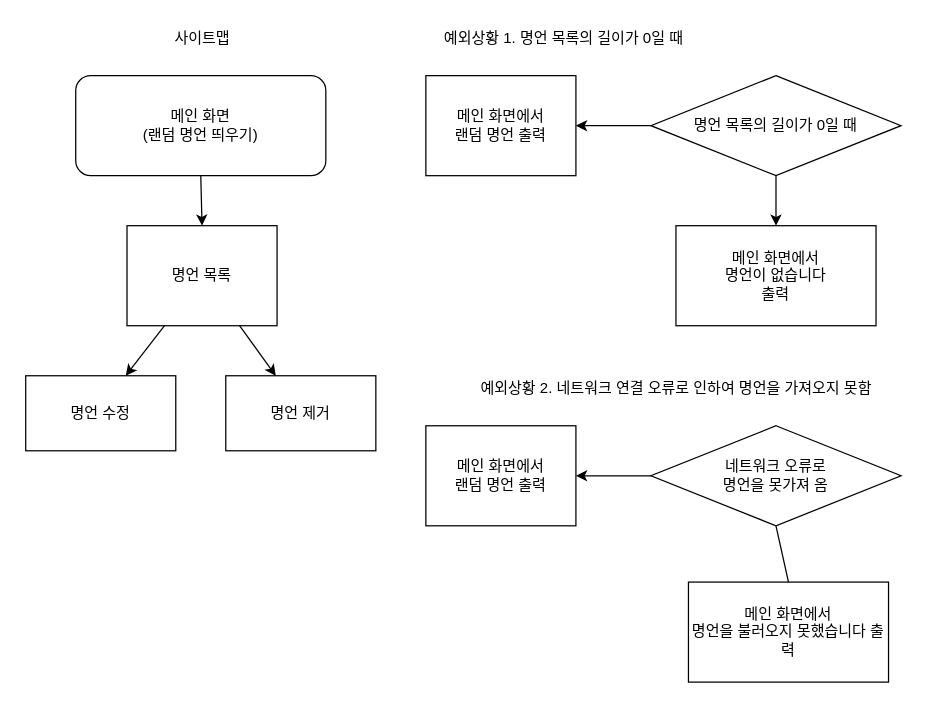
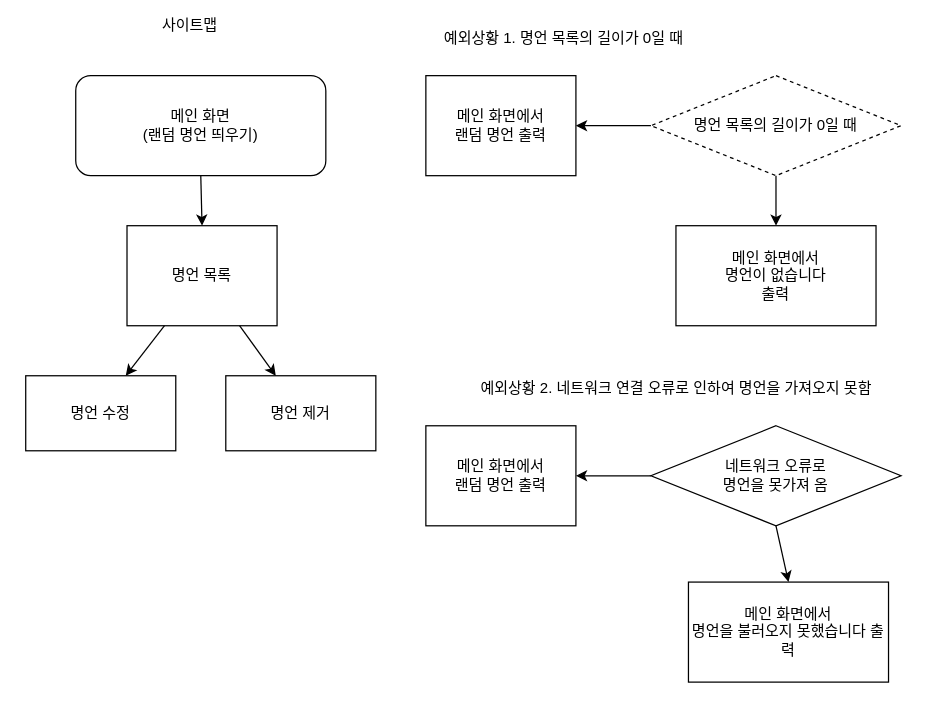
(202, 38) -> (189, 26)
(776, 126) -> (776, 126)
(787, 576) -> (786, 572)
